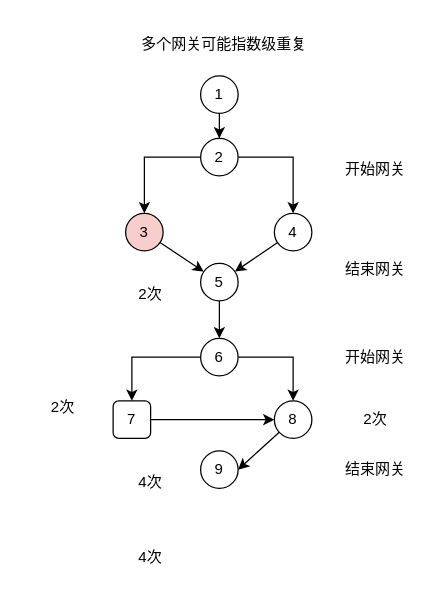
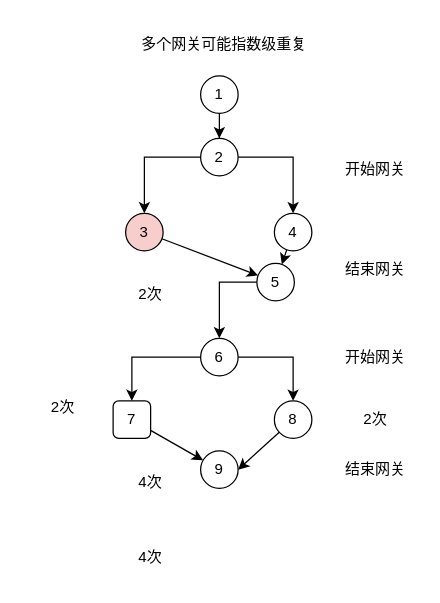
(219, 282) -> (276, 282)
(208, 419) -> (173, 443)
